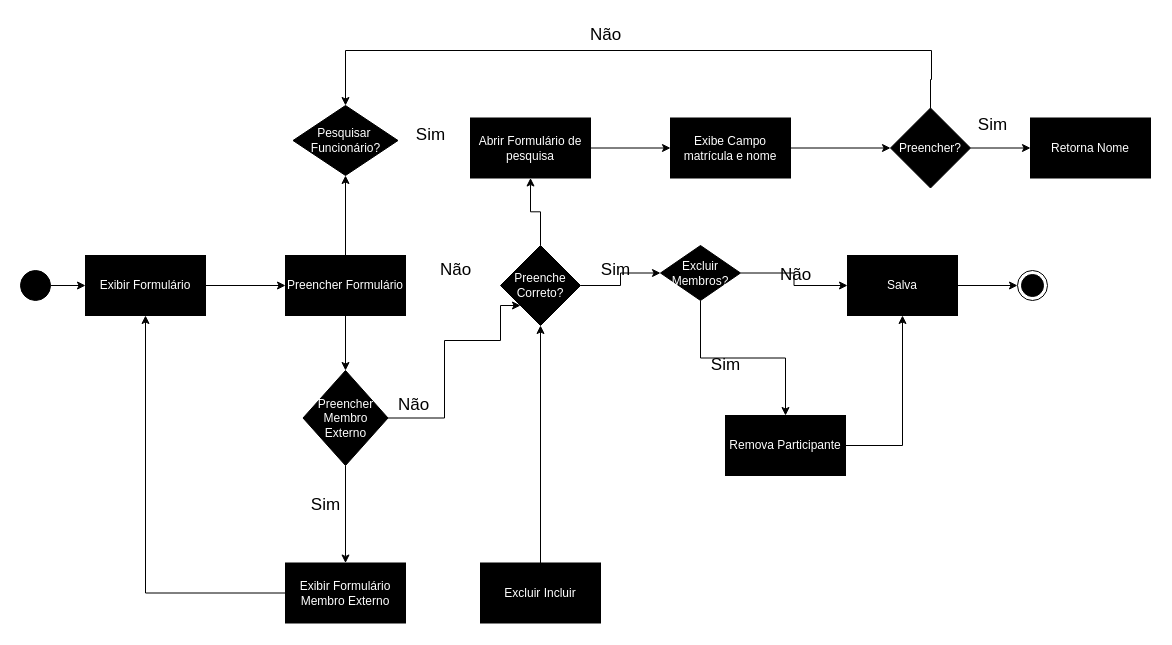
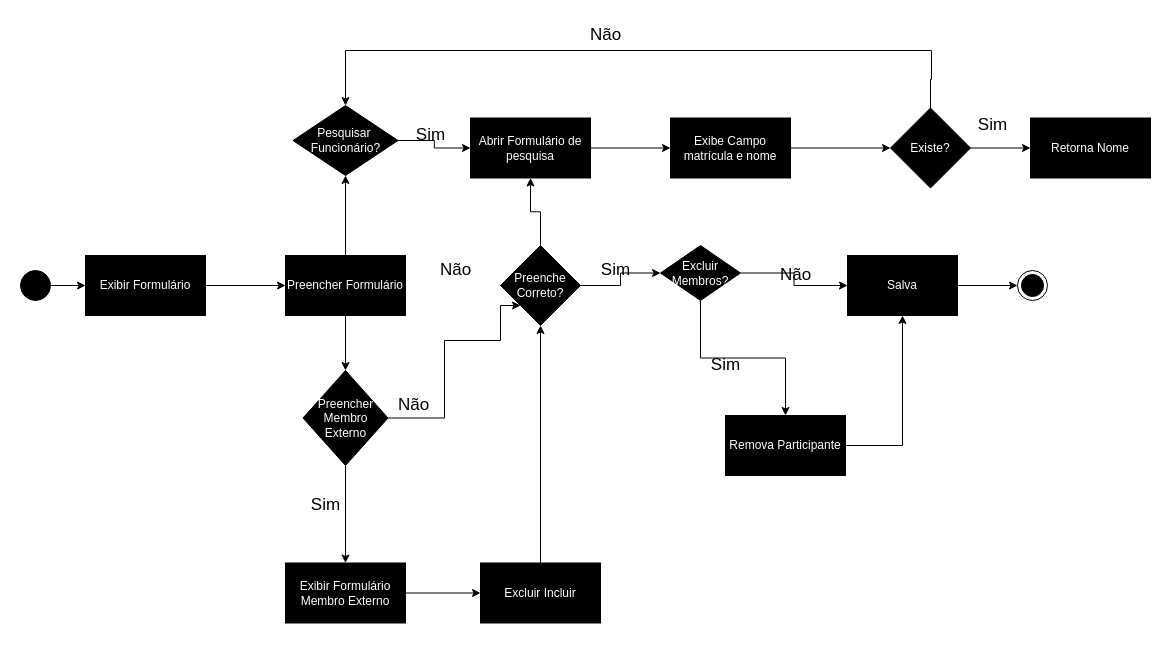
none -> (434, 141)
(931, 149) -> (931, 149)
(146, 528) -> (440, 593)
